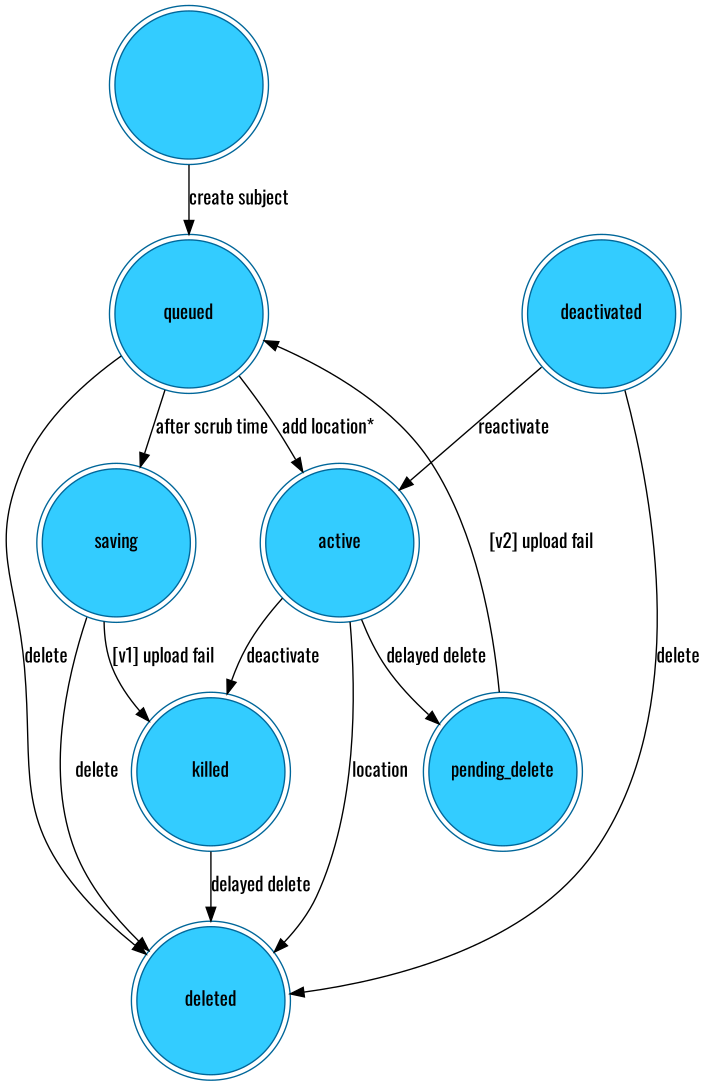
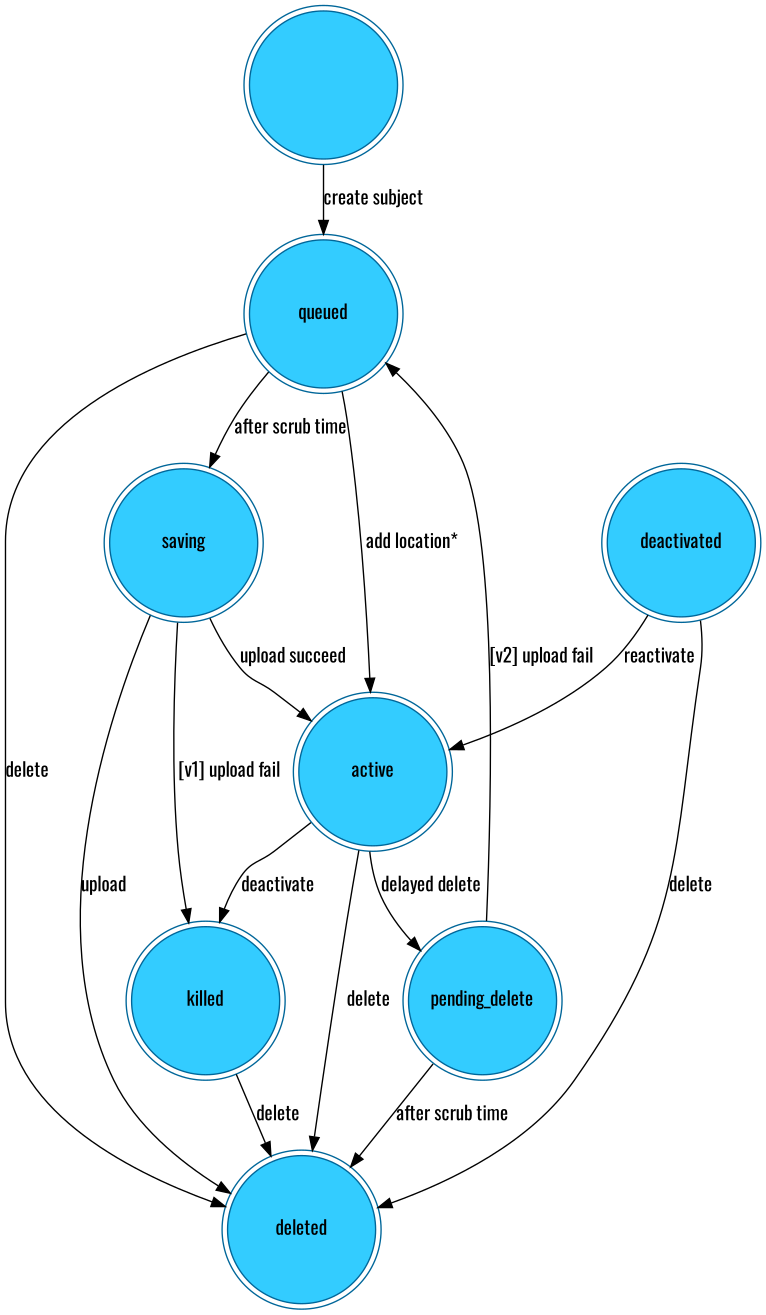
none -> (246, 674)
(97, 772) -> (104, 886)
(380, 772) -> (369, 1001)
(261, 886) -> (278, 1115)
none -> (396, 1110)
